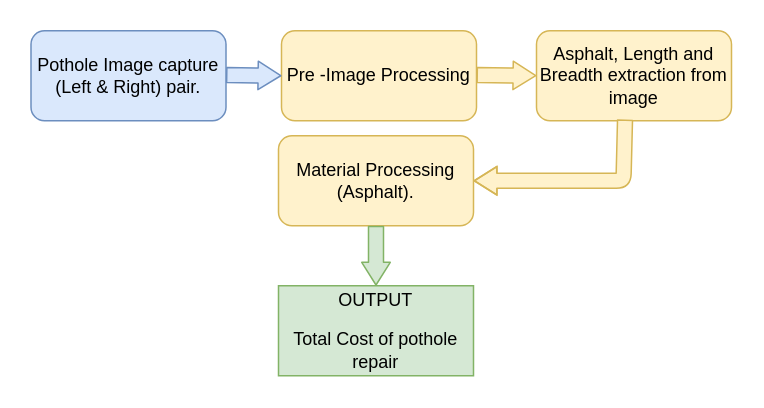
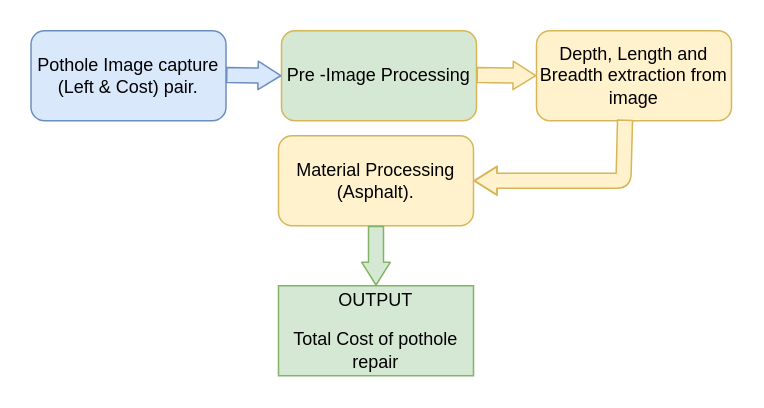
(128, 76) -> (128, 76)
(379, 76) -> (379, 76)
(634, 76) -> (634, 76)
